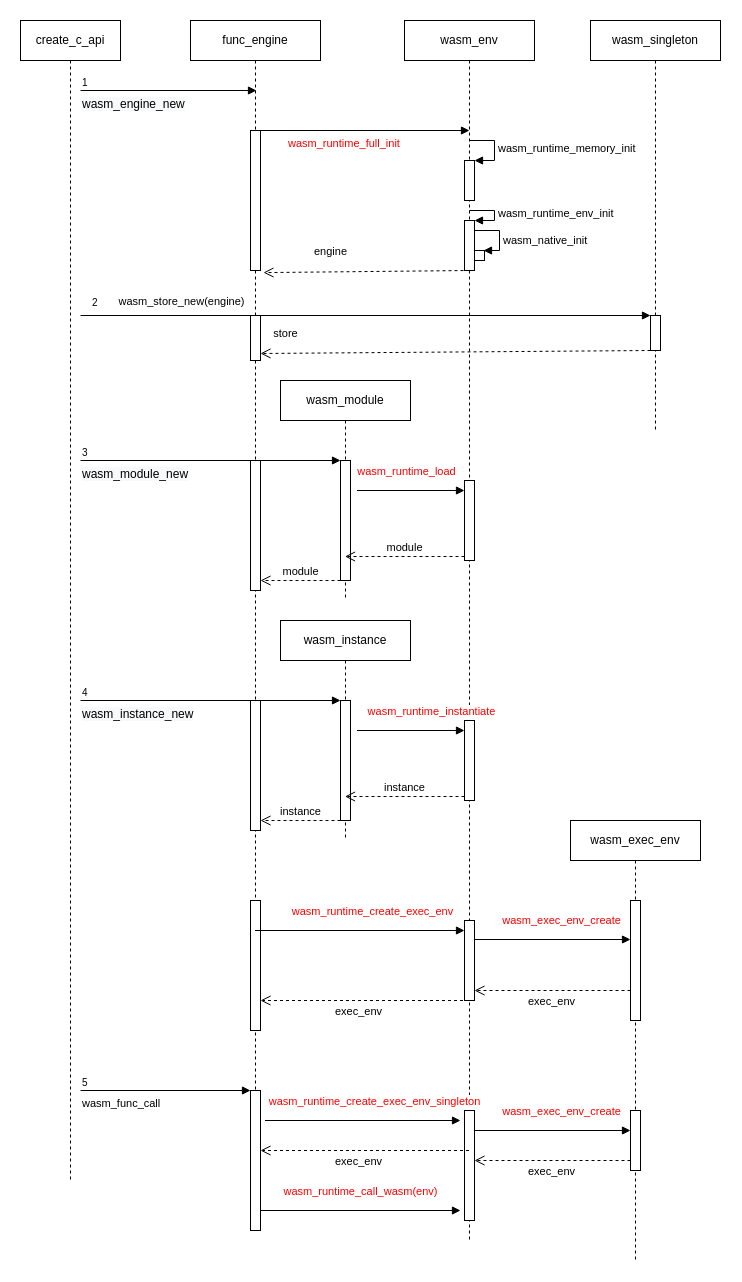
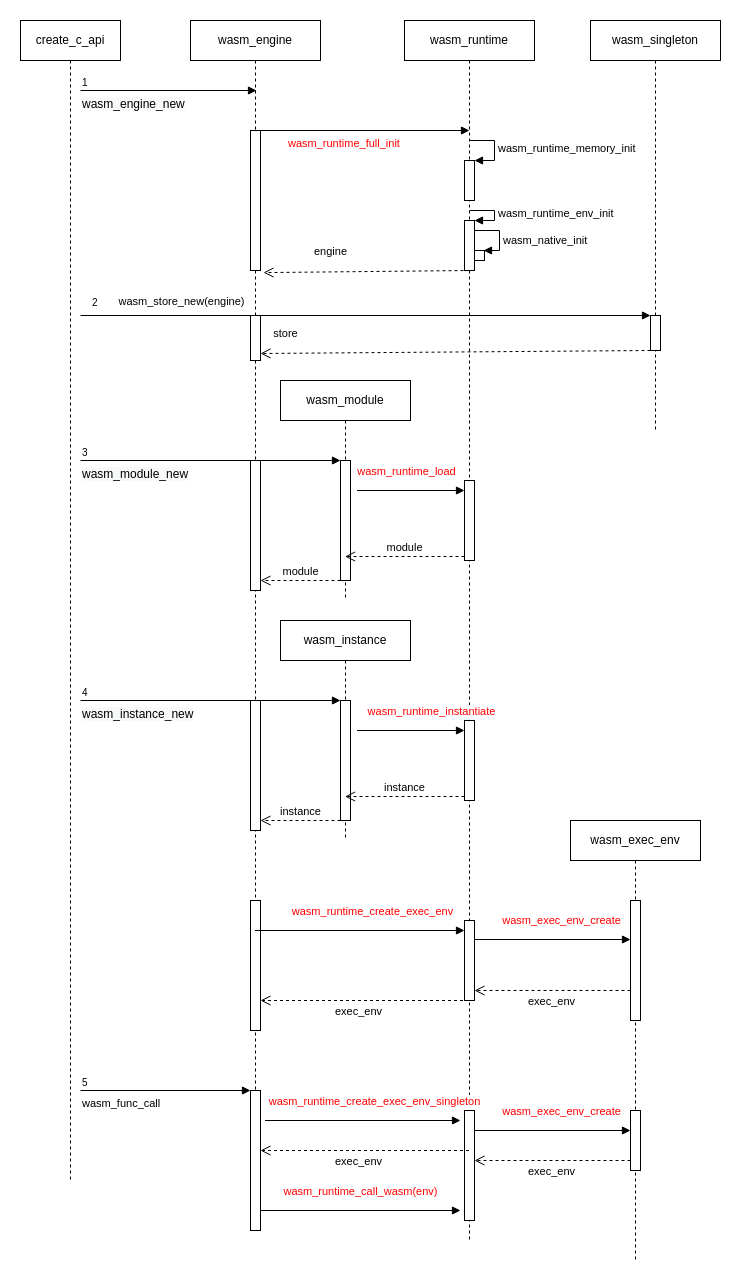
(256, 41) -> (256, 41)
(470, 41) -> (470, 41)
